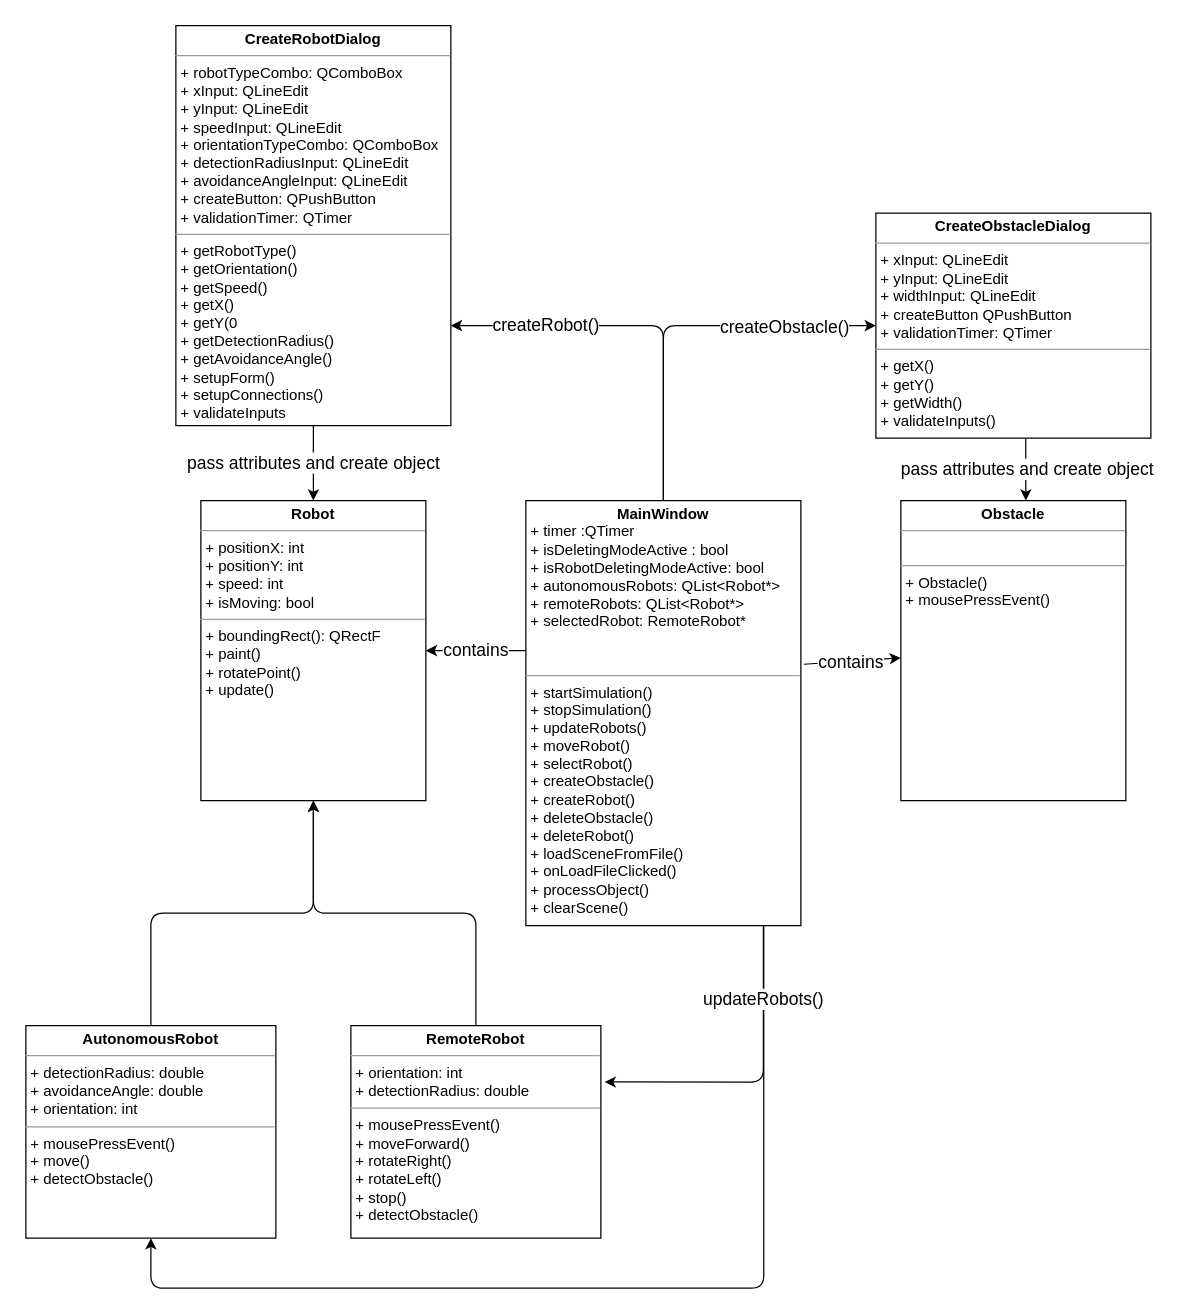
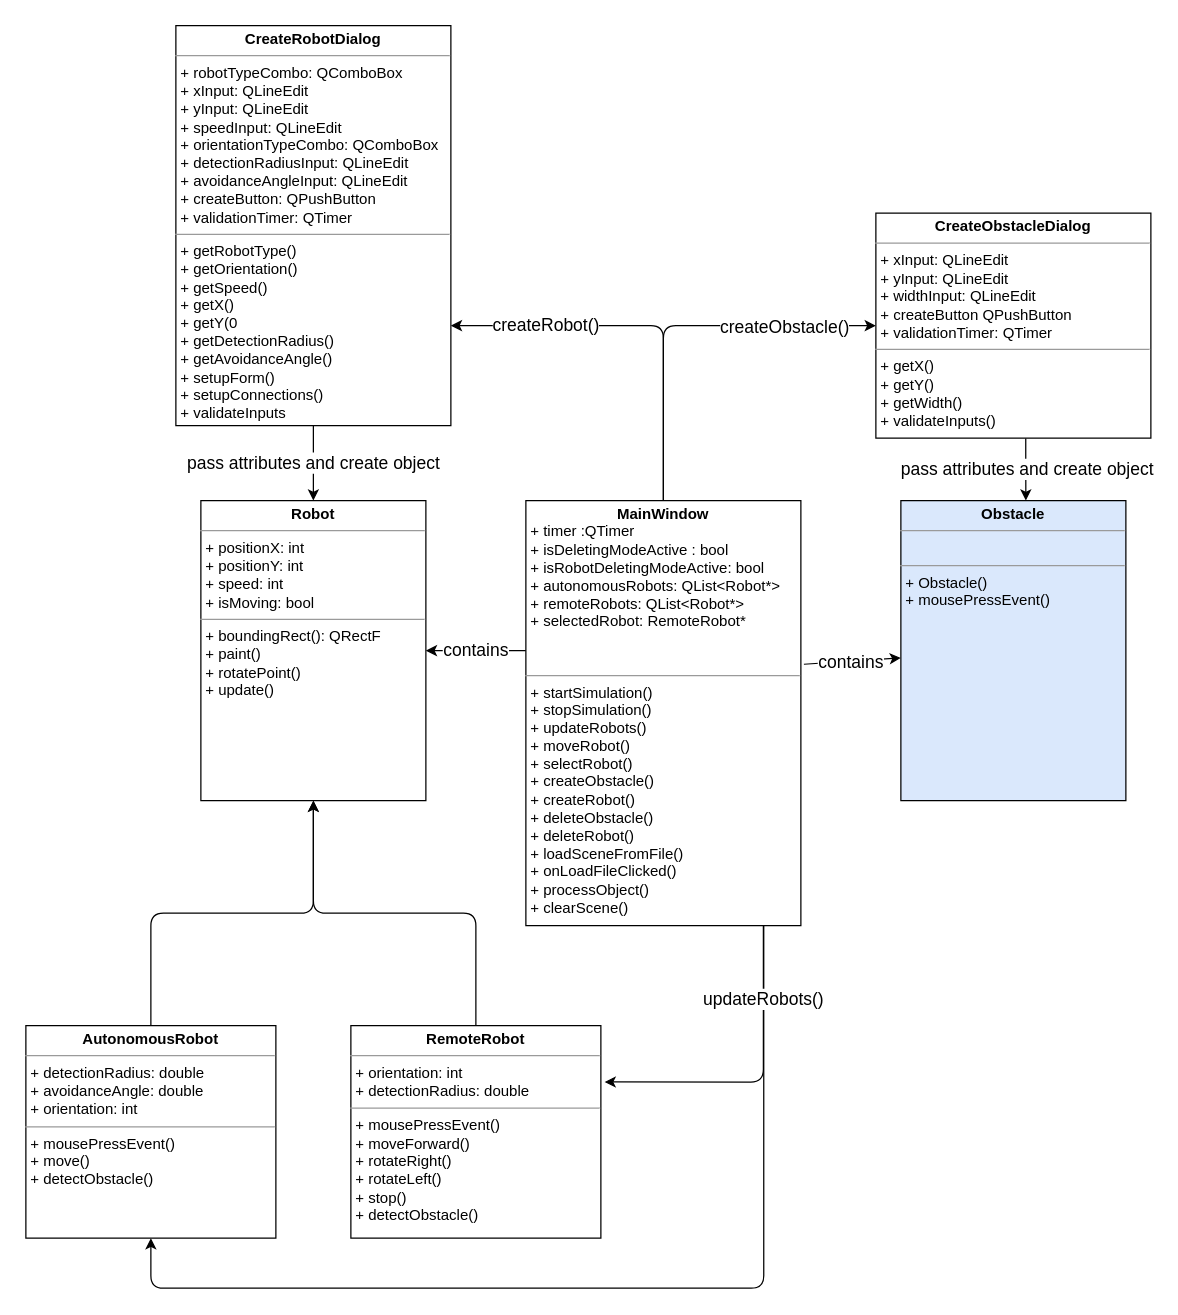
(1013, 651) -> (1013, 651)
